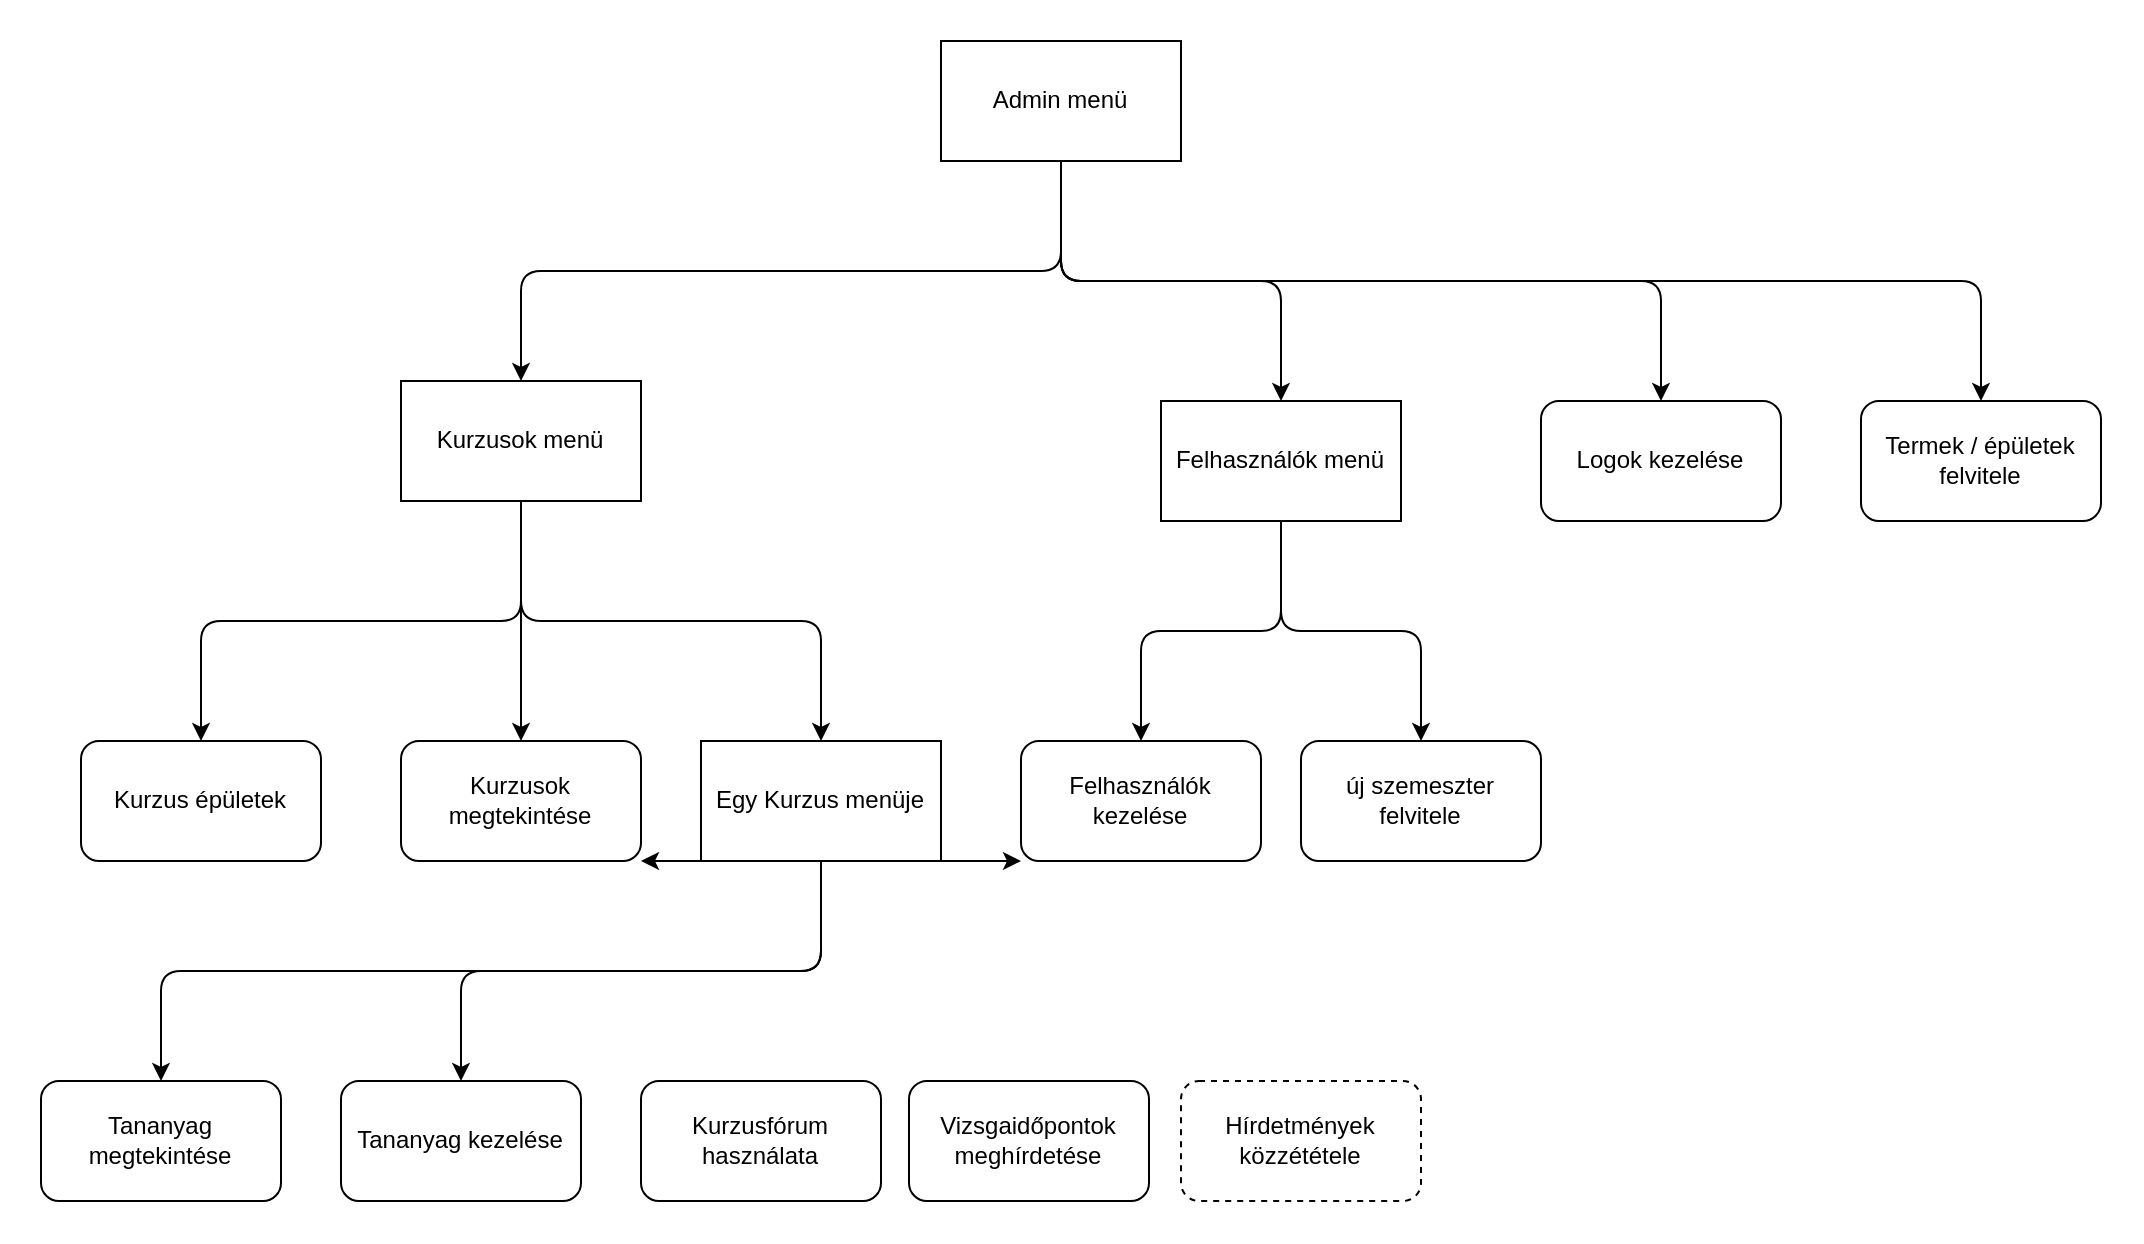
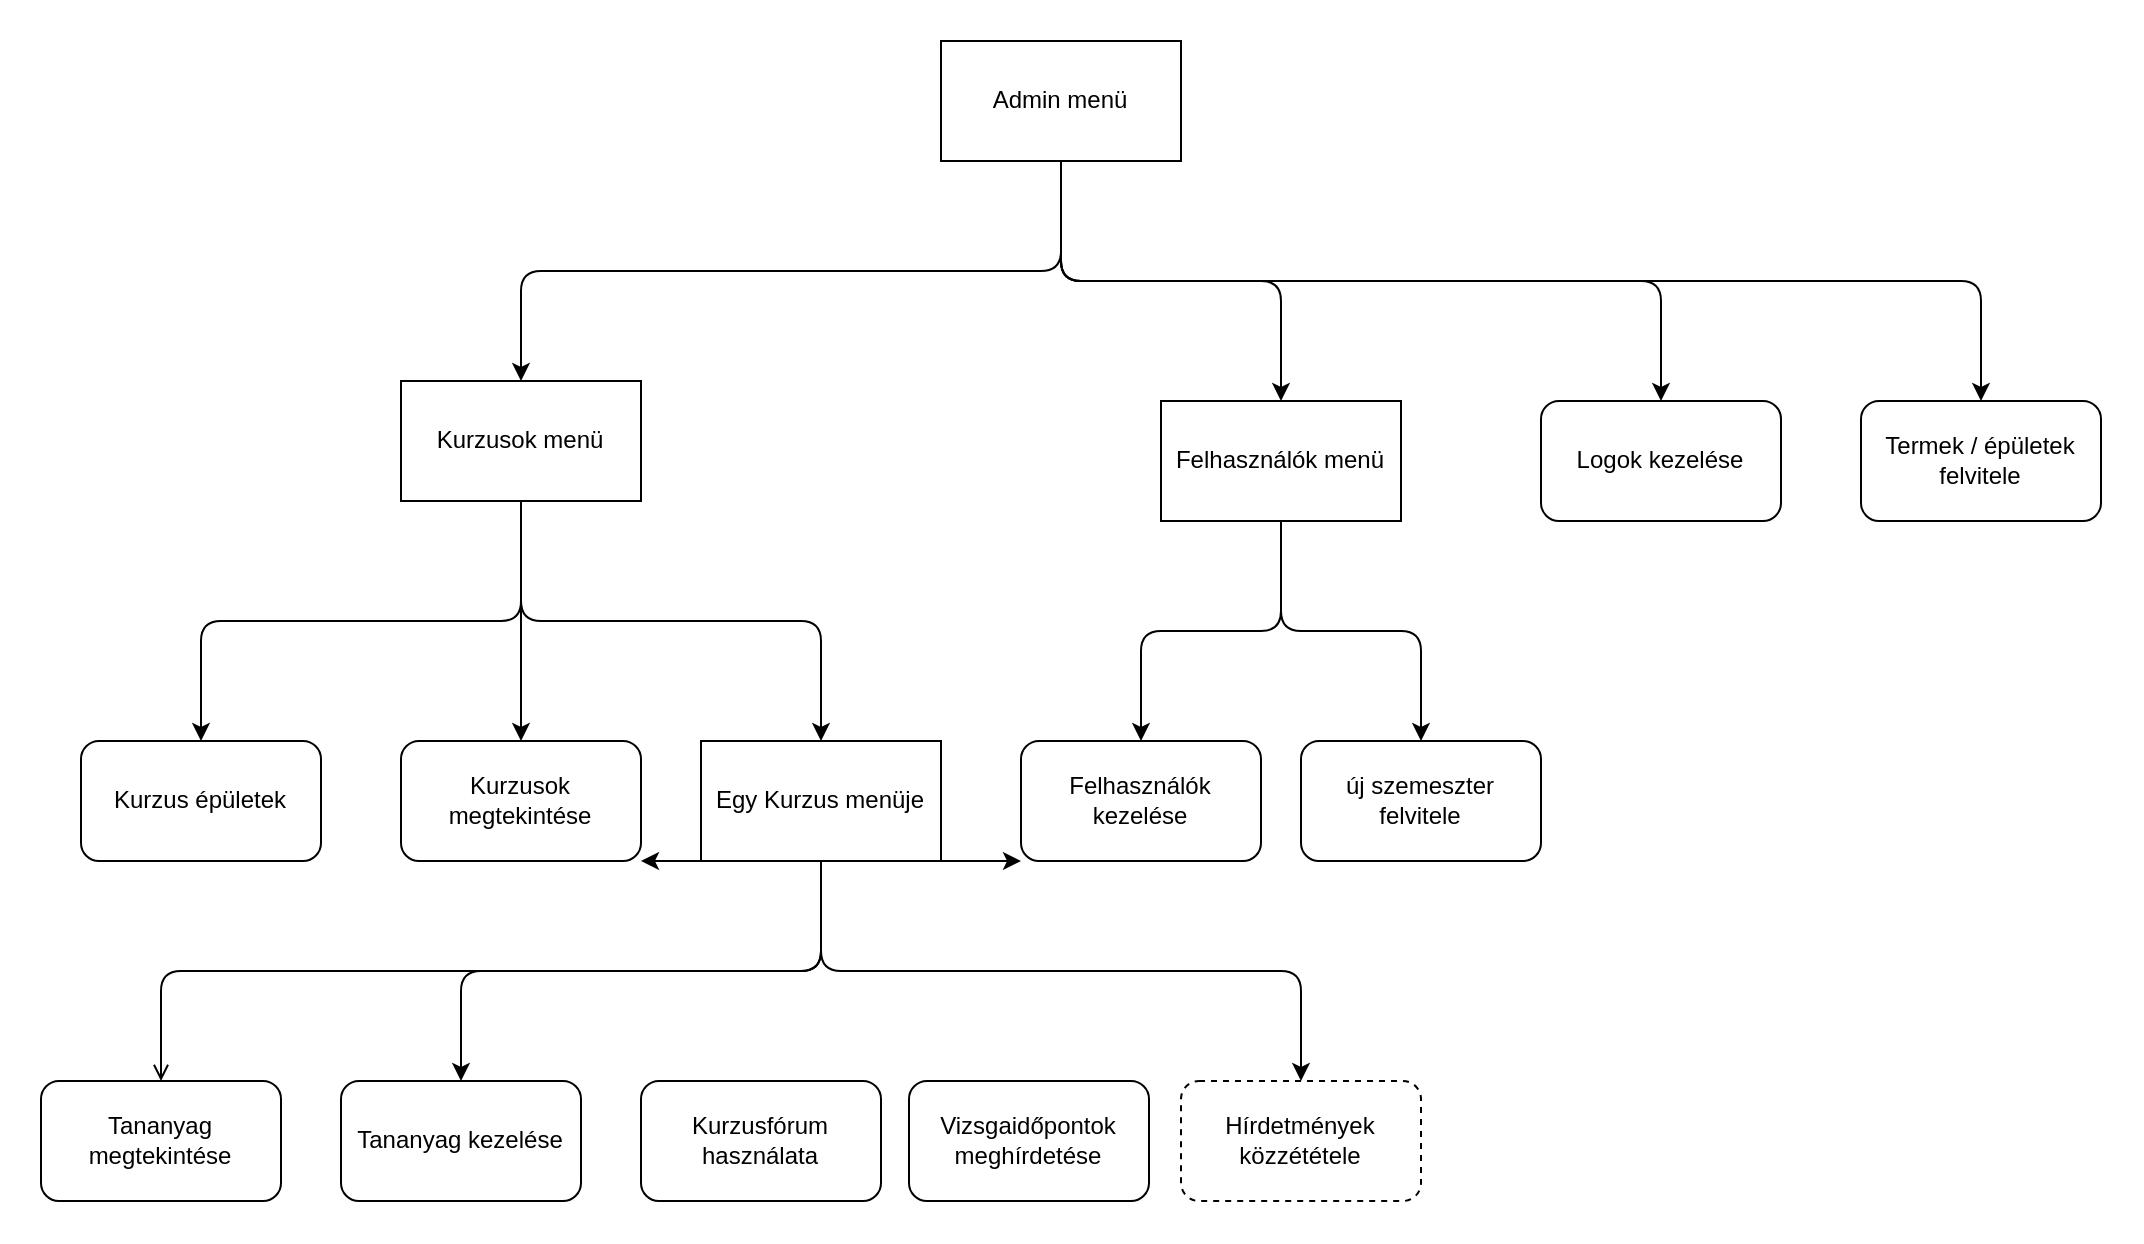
none -> (1104, 971)
(161, 1066) -> (161, 1068)
